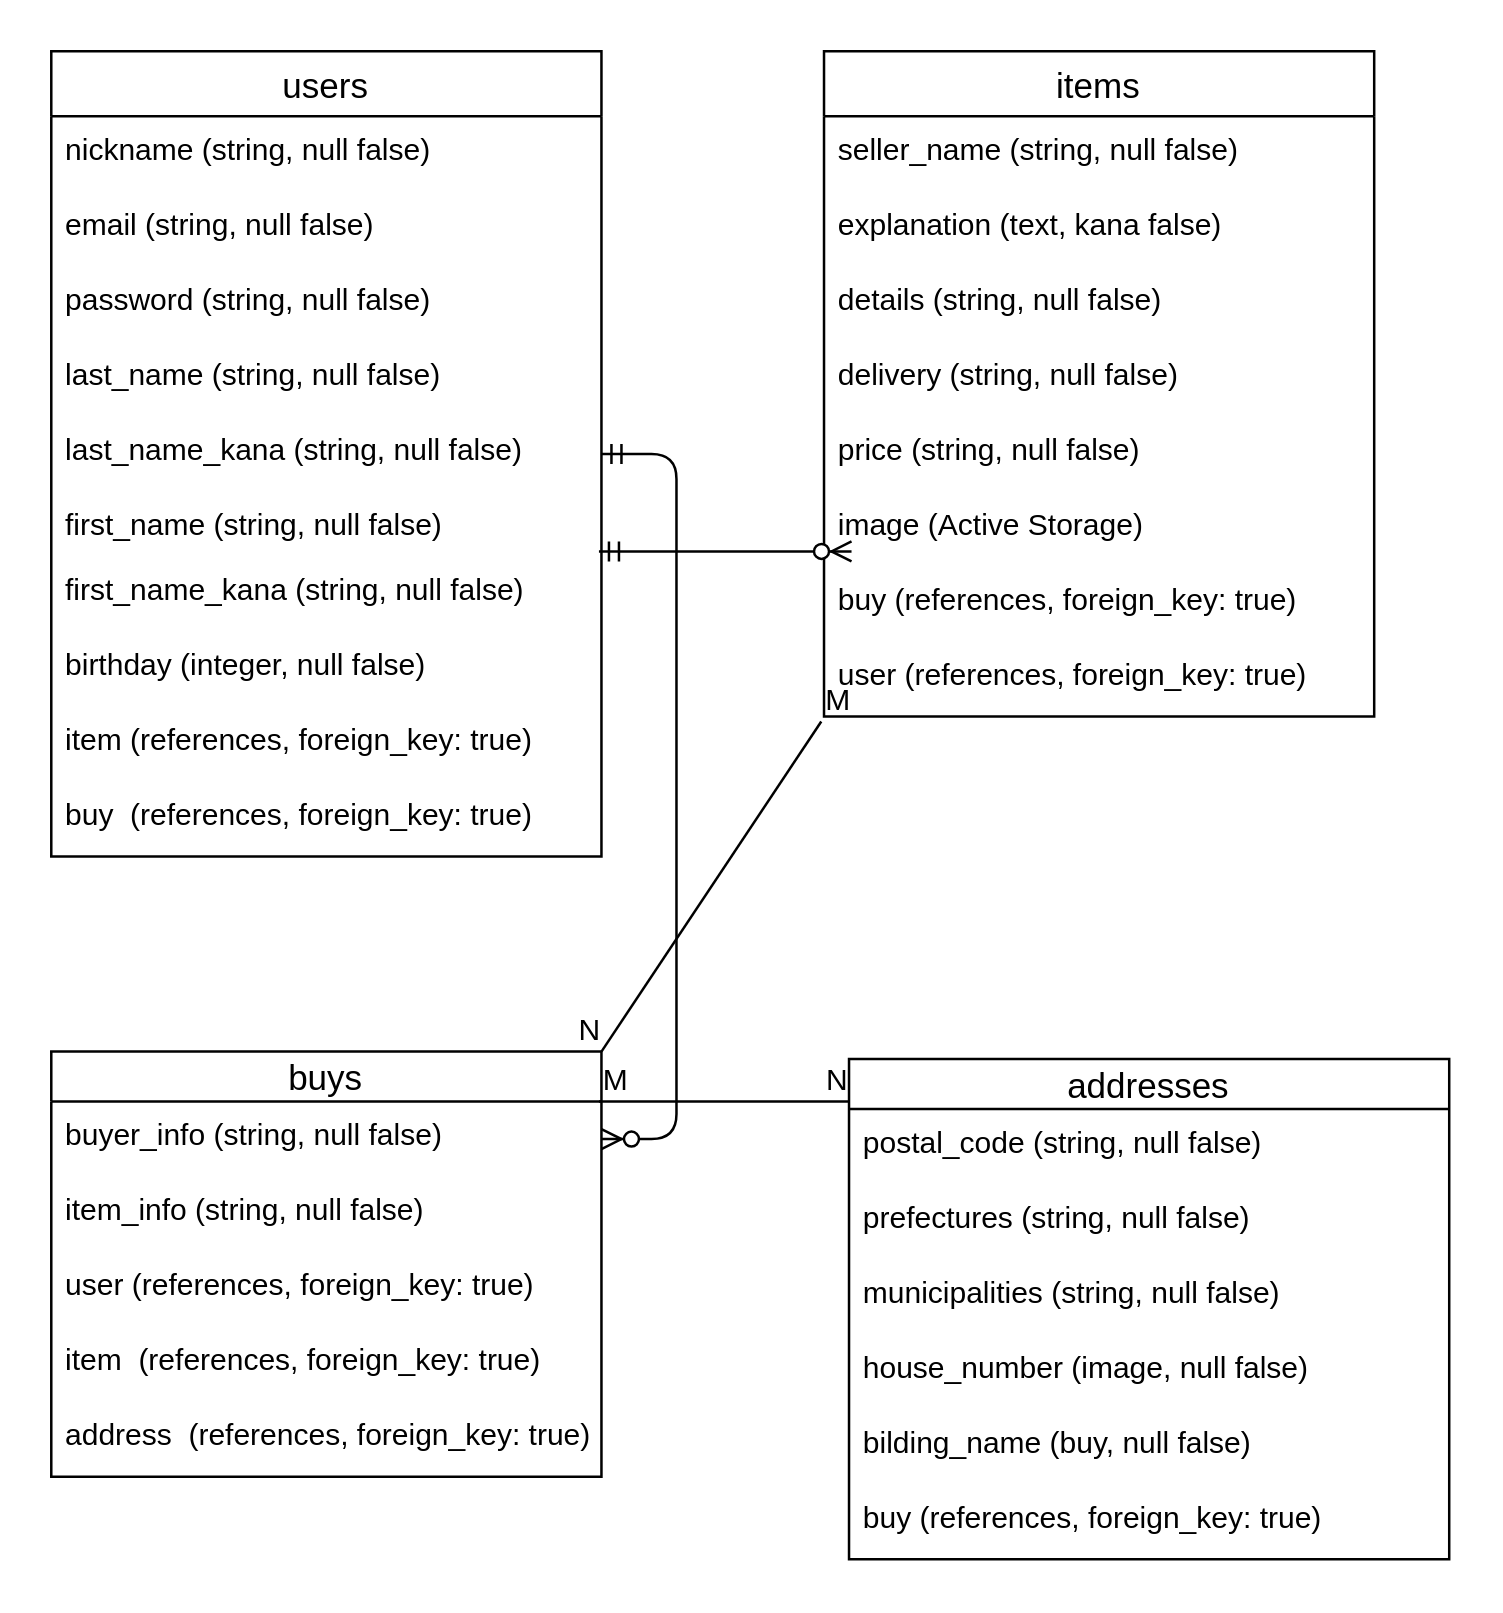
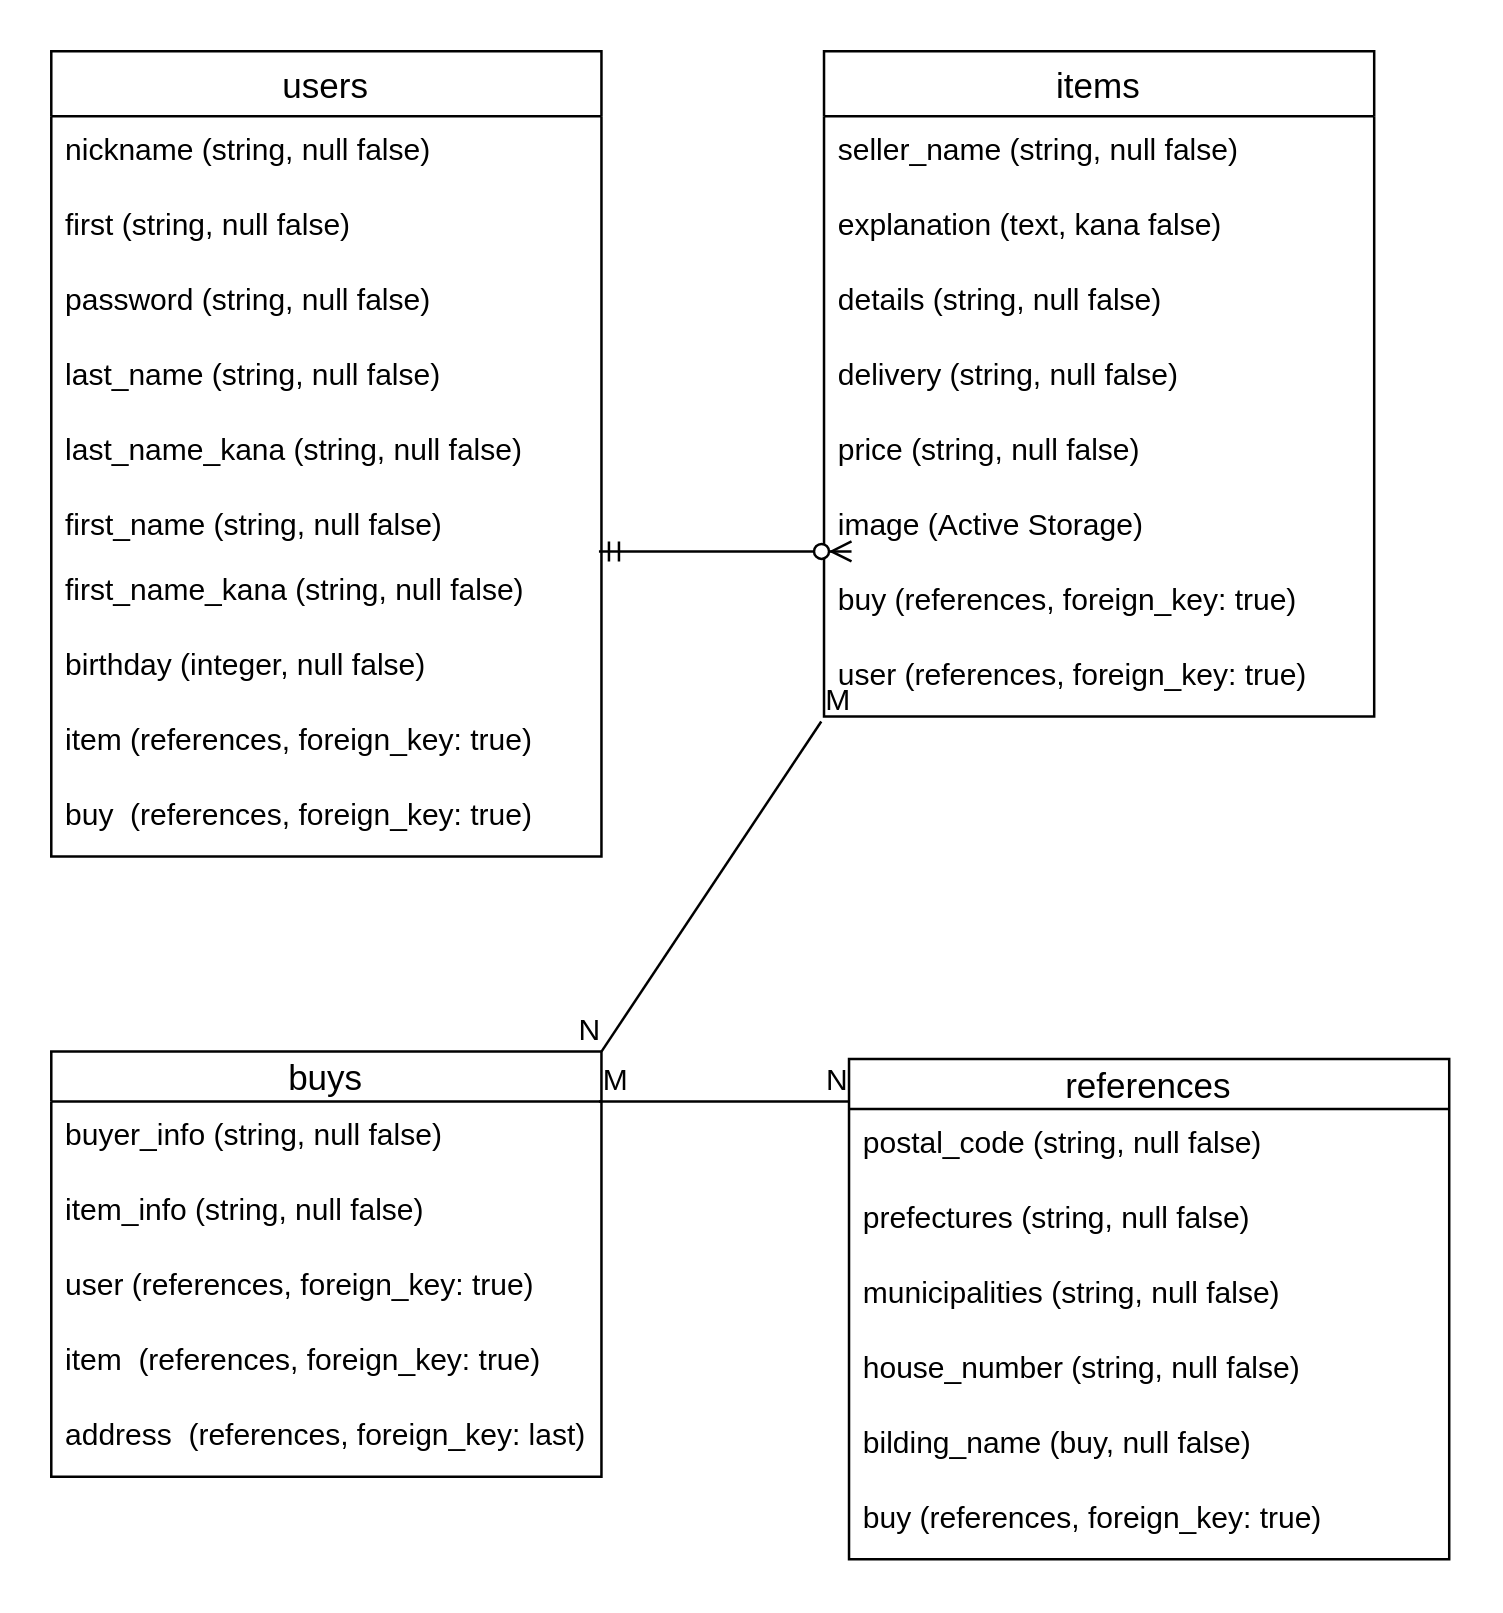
(244, 225) -> (248, 225)
(676, 744) -> none
(1148, 1086) -> (1148, 1086)
(1100, 1368) -> (1109, 1368)
(382, 1435) -> (378, 1435)
